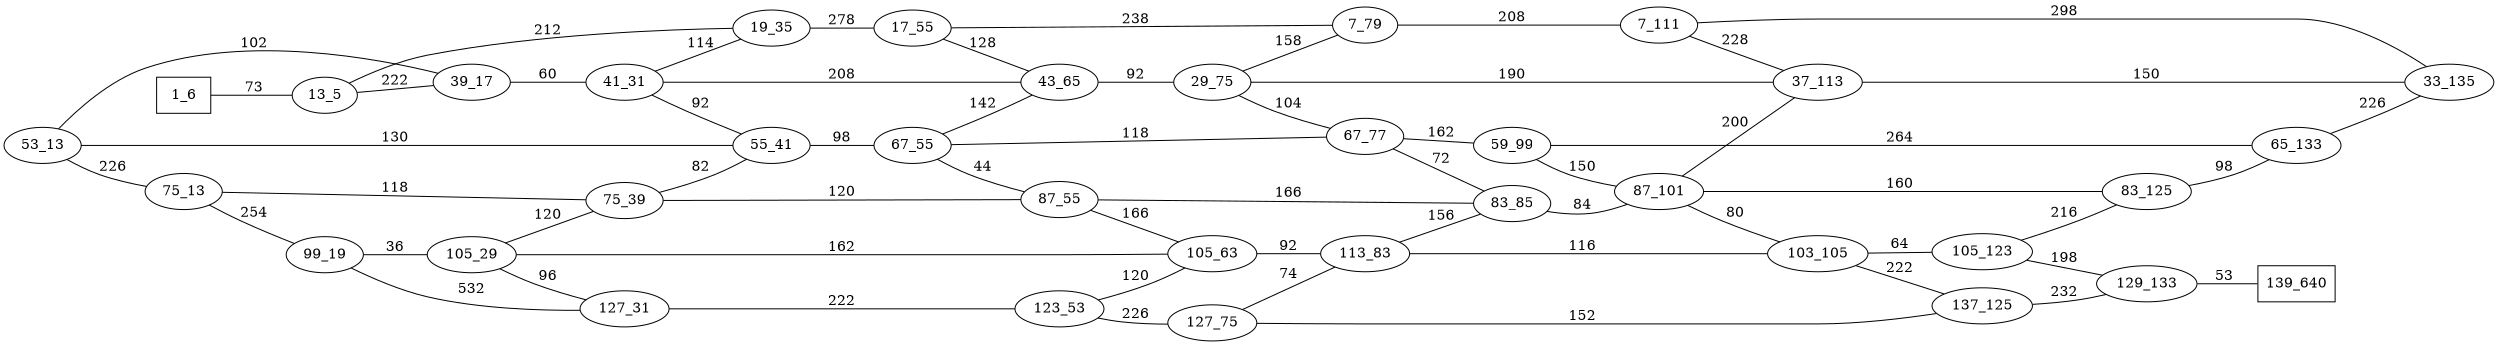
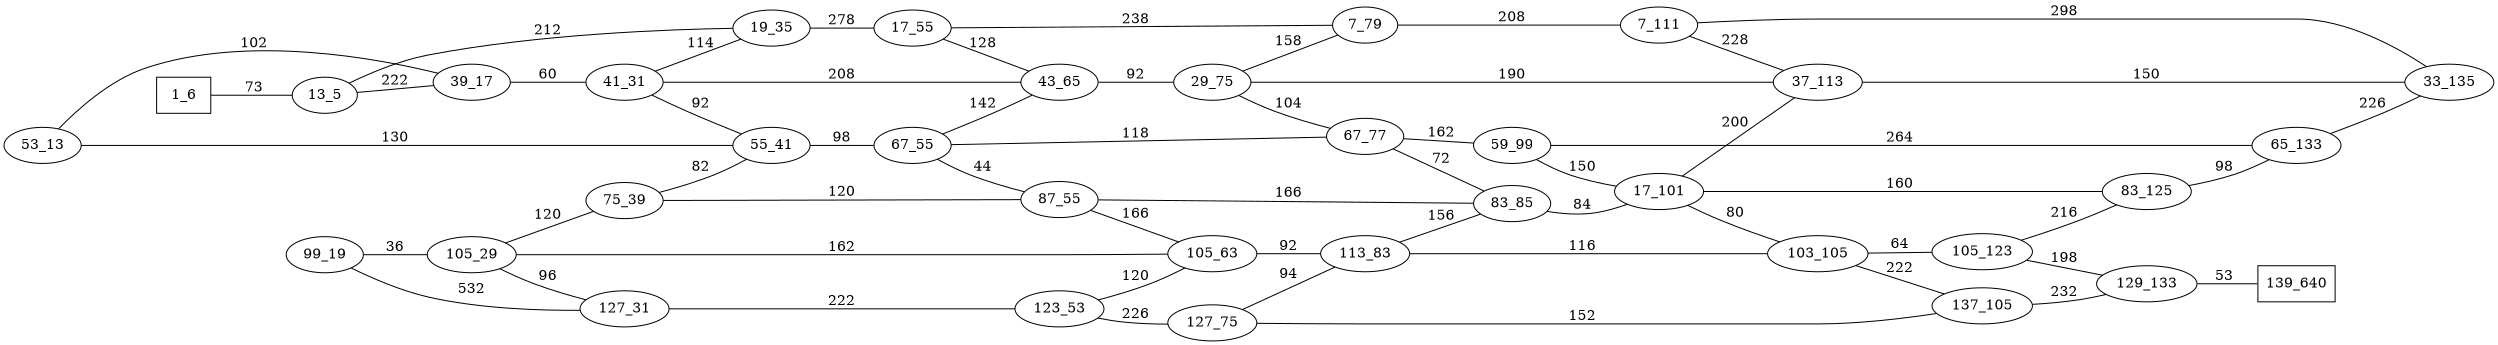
(184, 192) -> none
(1659, 192) -> (1659, 192)
(1289, 274) -> (1289, 274)
(1982, 306) -> (1982, 306)
